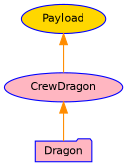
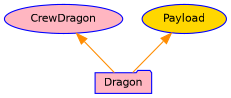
(64, 59) -> (148, 57)
